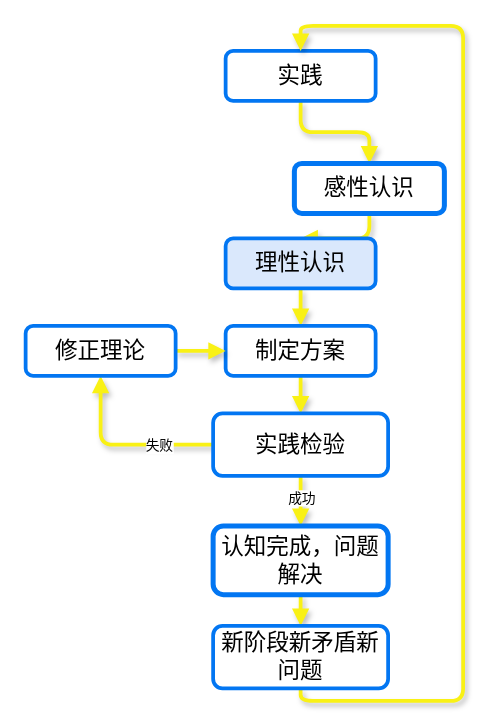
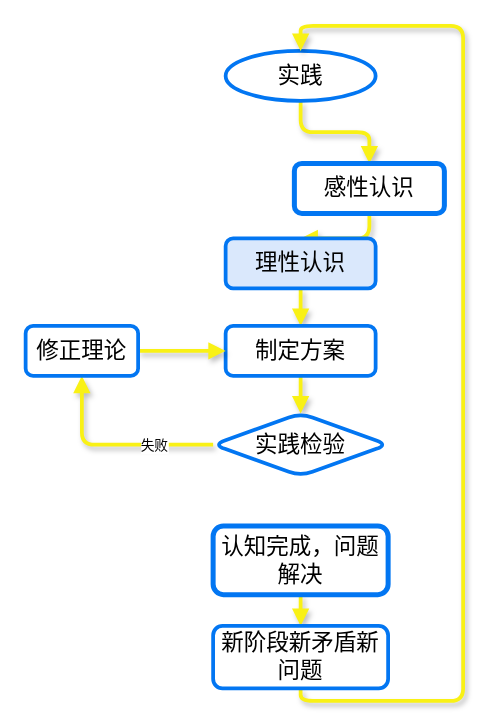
(301, 76) -> (301, 76)
(101, 351) -> (82, 351)
(301, 444) -> (301, 444)
(301, 493) -> none
